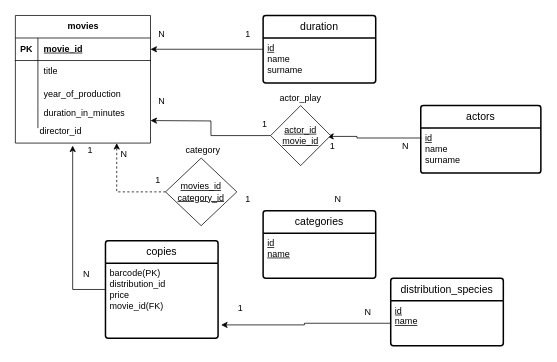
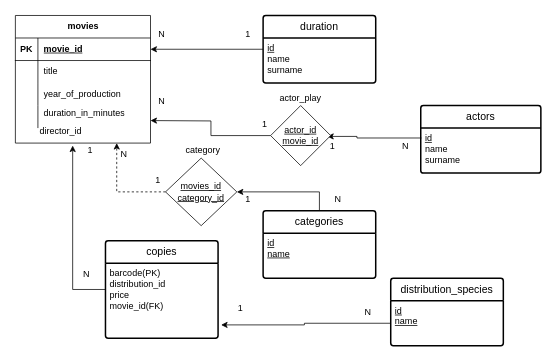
none -> (319, 200)
